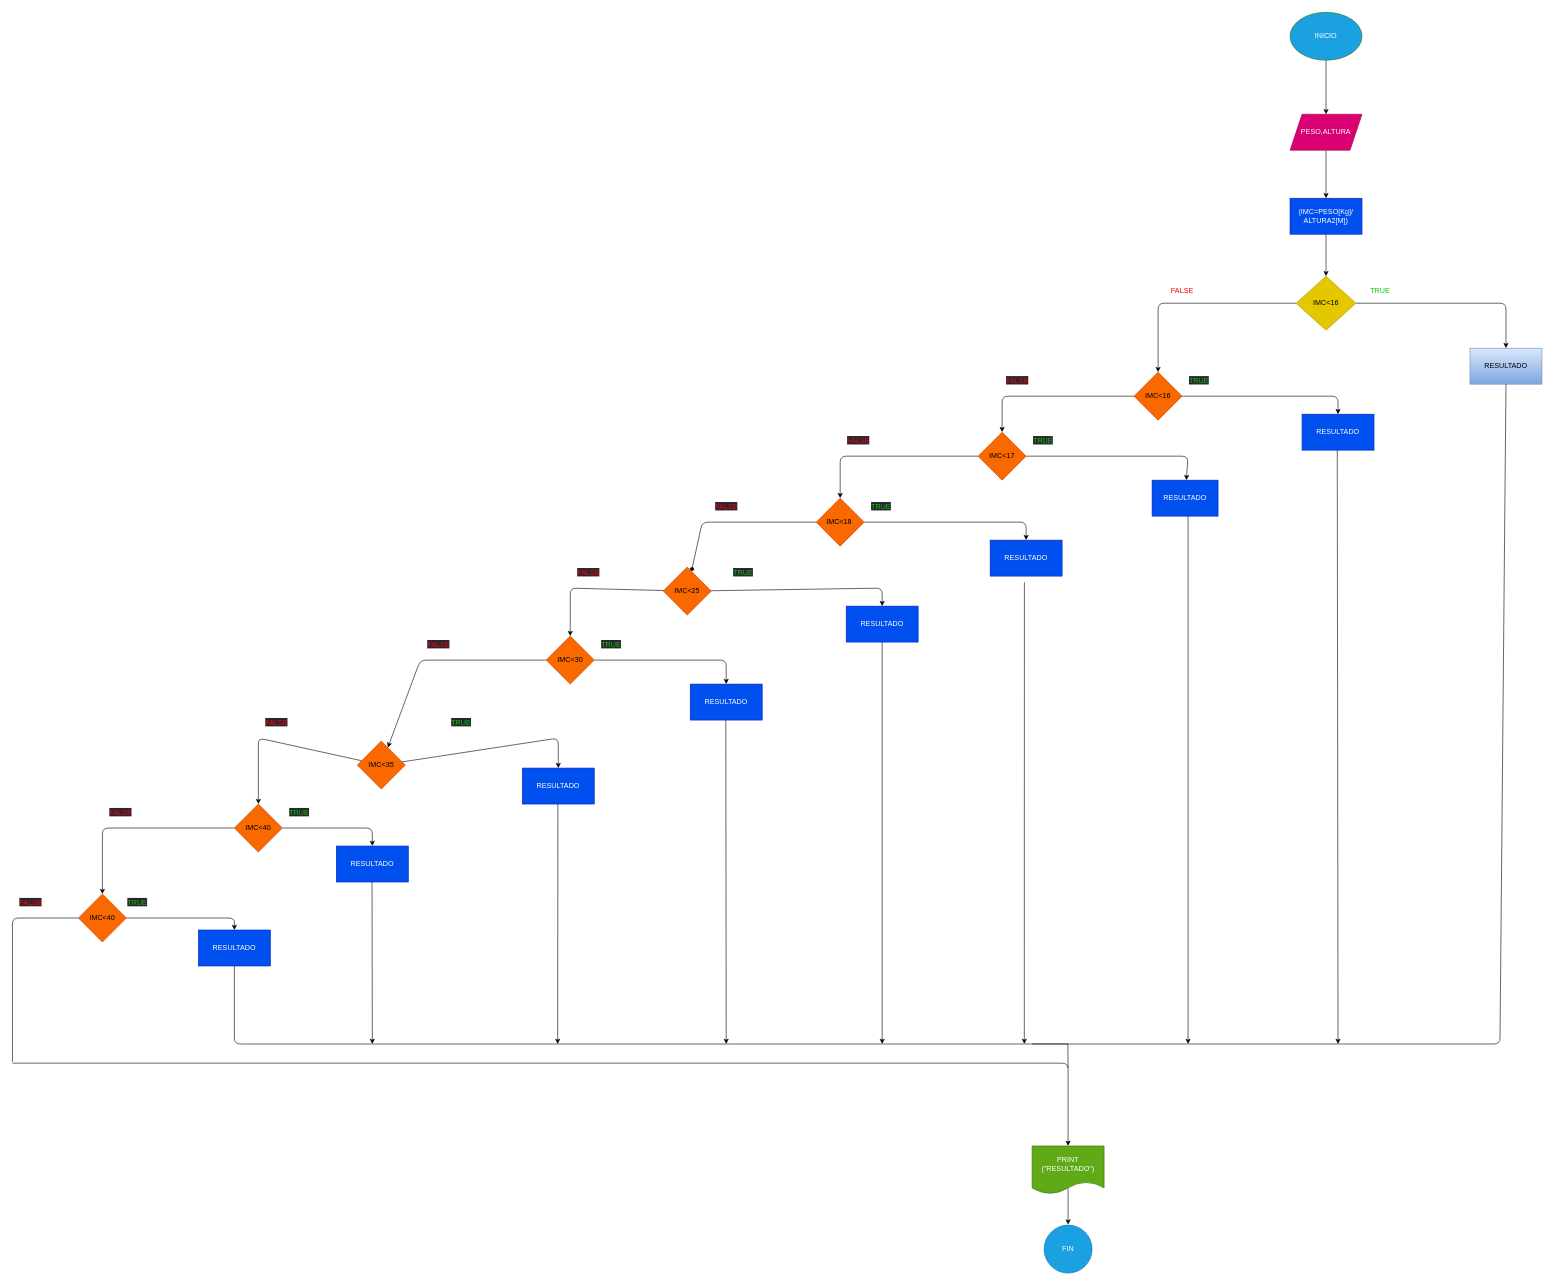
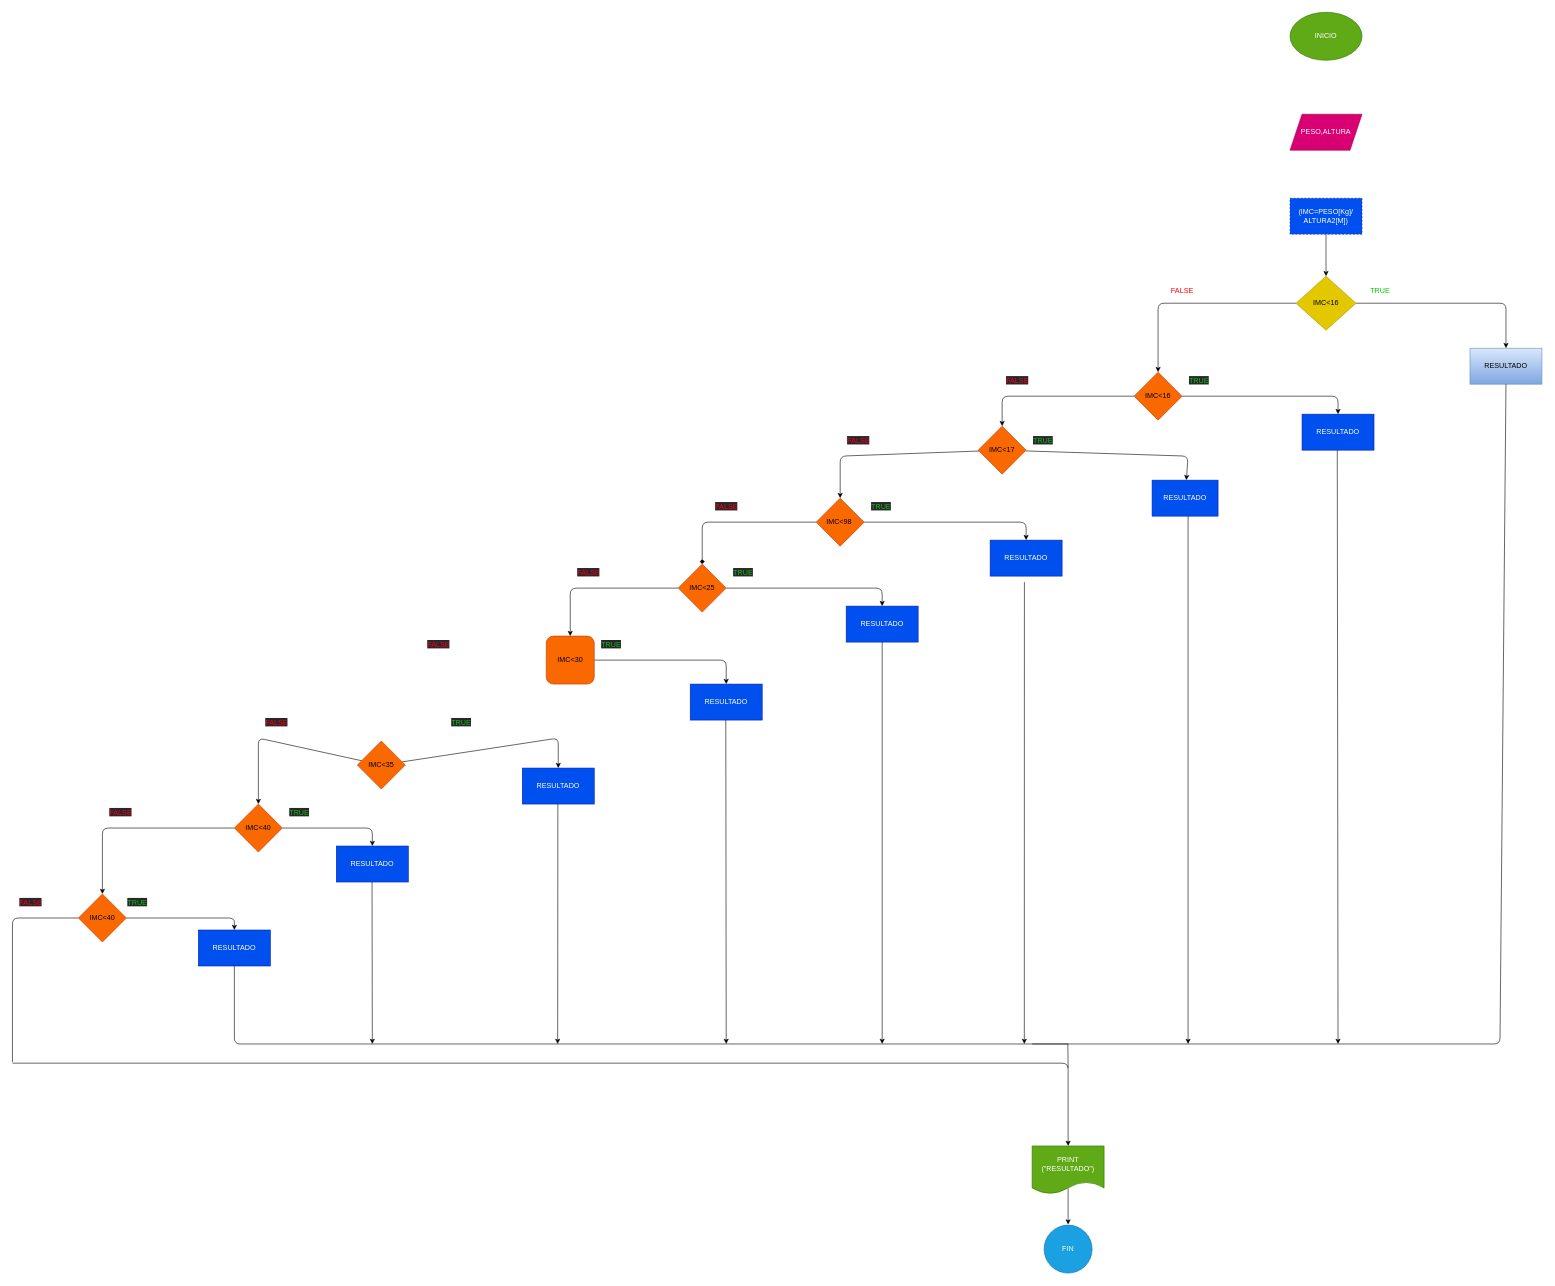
(1326, 36) -> (1326, 36)
(1326, 108) -> none
(1326, 192) -> none
(1326, 216) -> (1326, 216)
(1002, 456) -> (1002, 450)
(840, 522) -> (840, 522)
(687, 591) -> (702, 588)
(570, 660) -> (570, 660)
(405, 703) -> none
